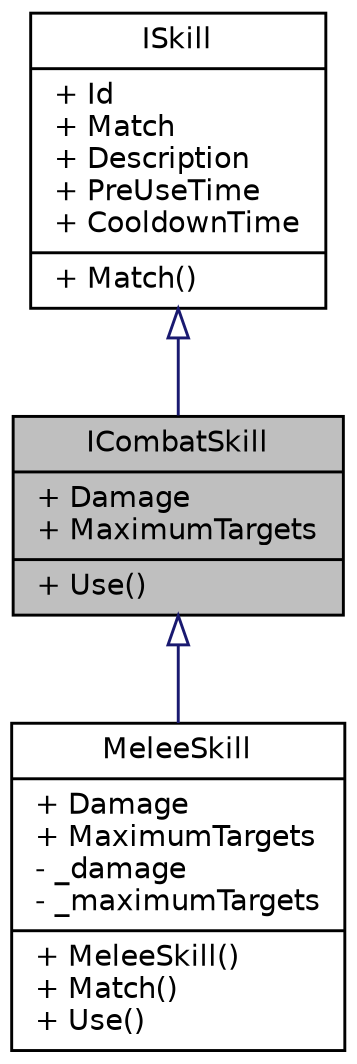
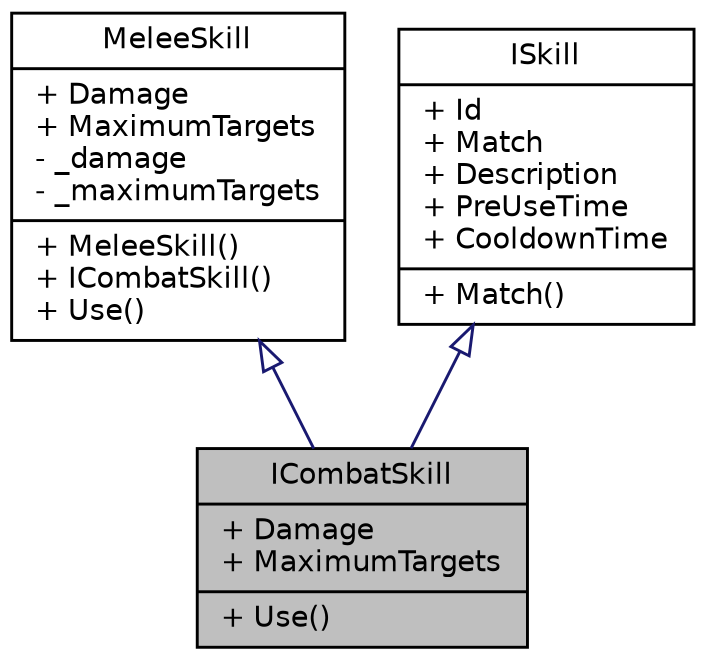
(178, 684) -> (293, 408)
(107, 989) -> (155, 279)
